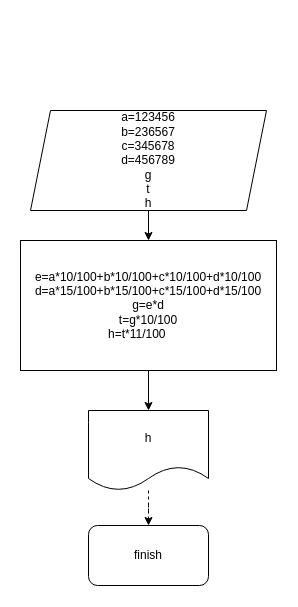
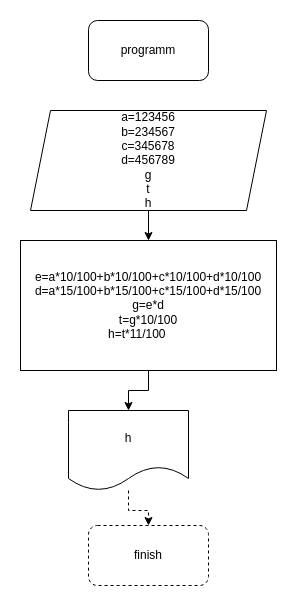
none -> (149, 51)
(149, 161) -> (149, 161)
(149, 451) -> (129, 451)
(149, 556) -> (149, 556)
